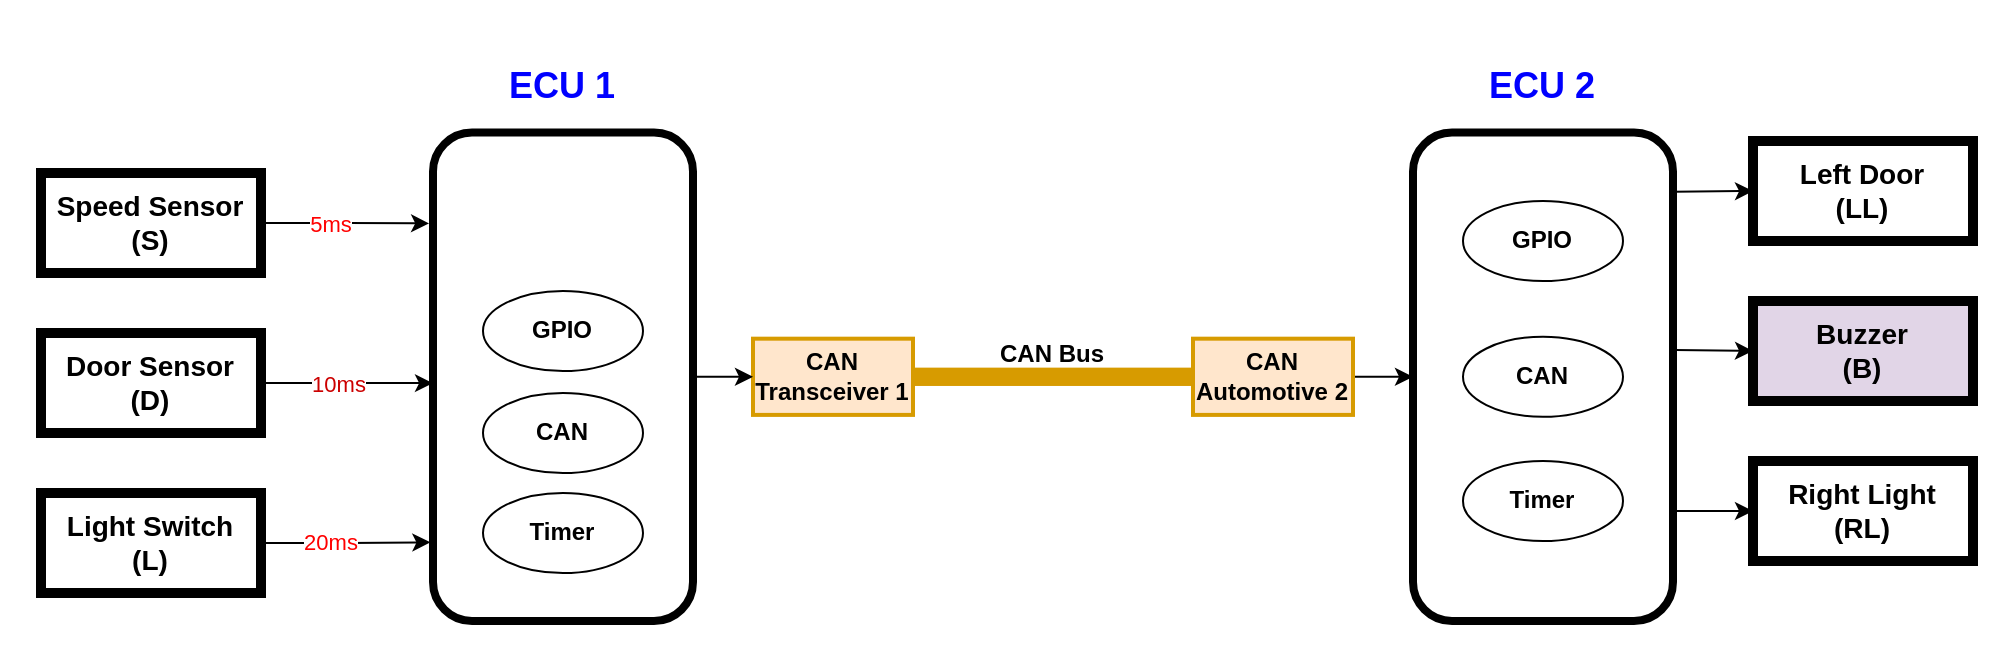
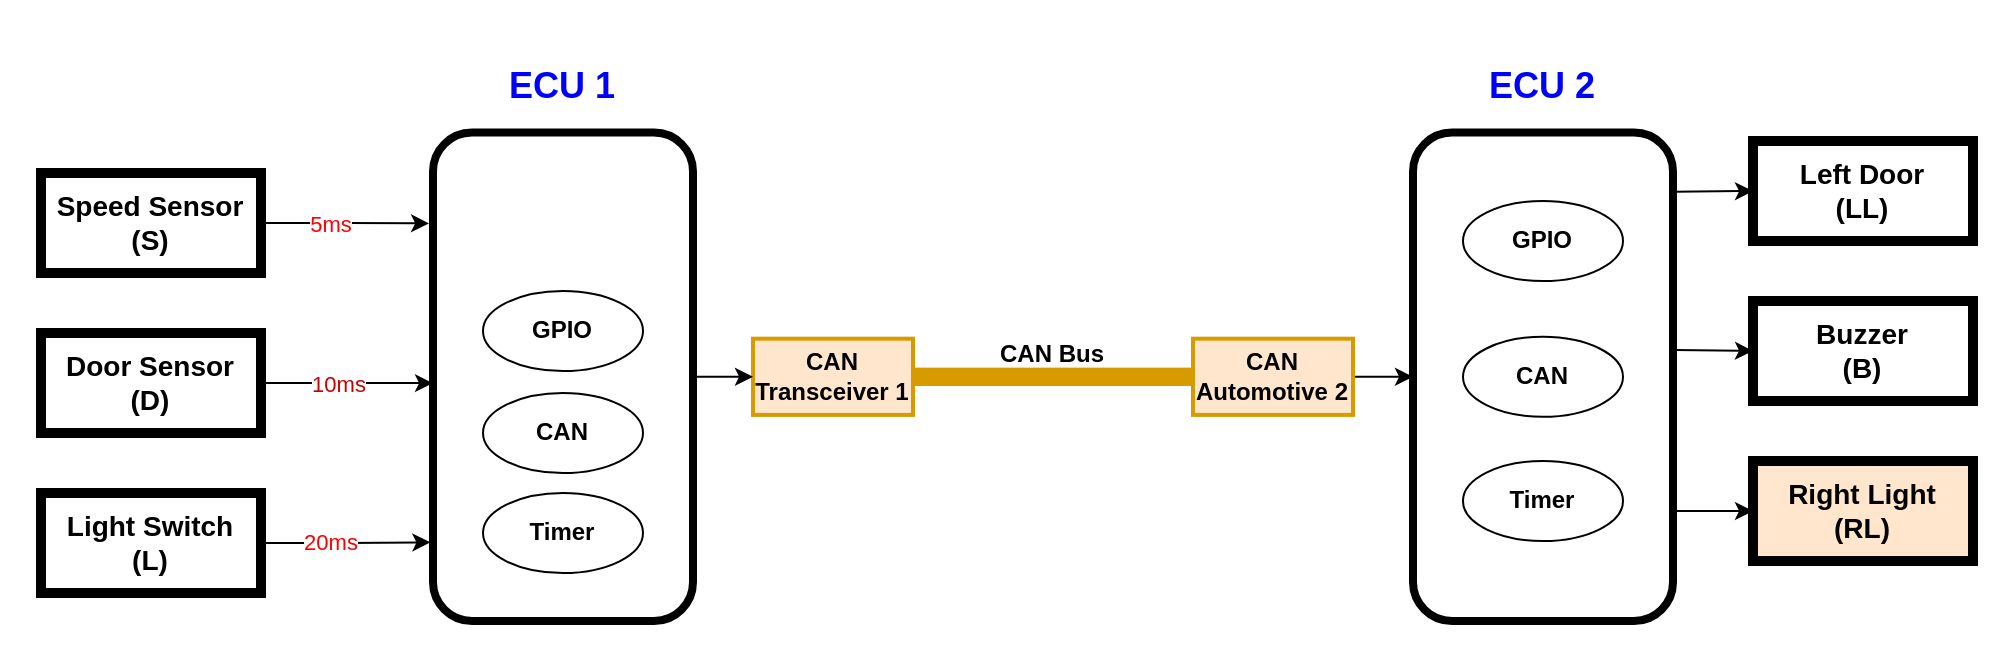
(1863, 351) -> (1863, 351)
(1863, 511) -> (1863, 511)
